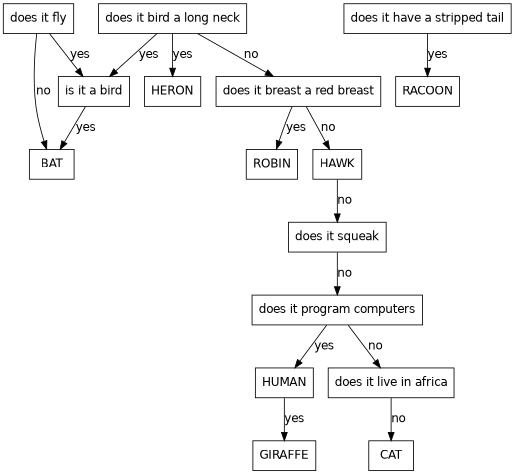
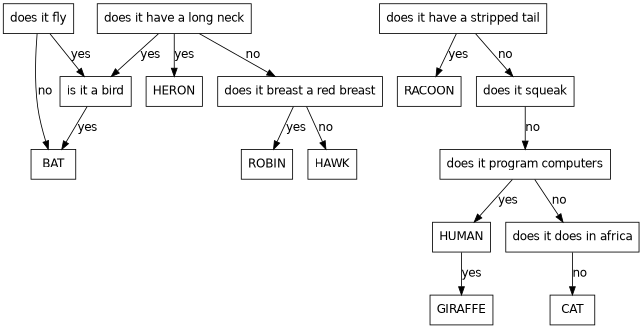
(173, 19) -> (174, 19)
(337, 197) -> (491, 52)
(391, 383) -> (572, 237)
